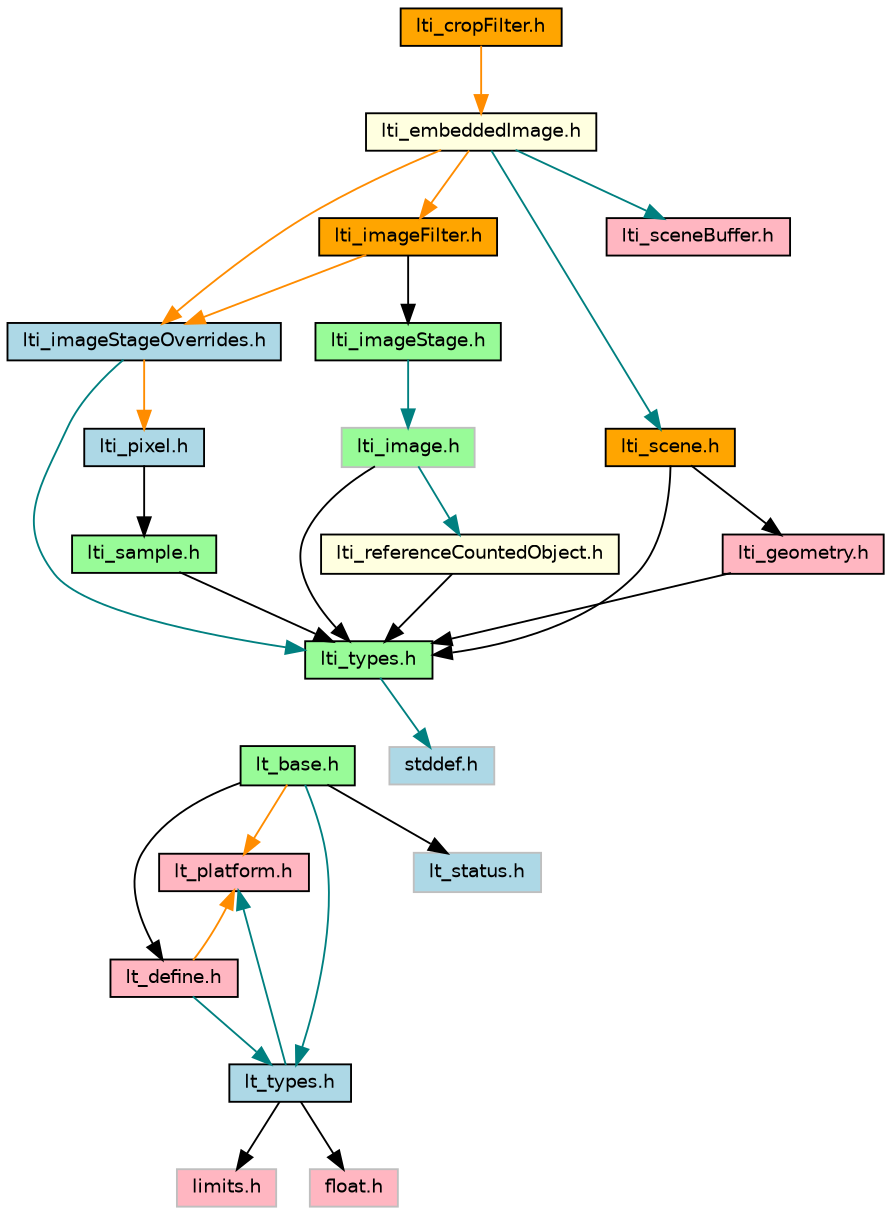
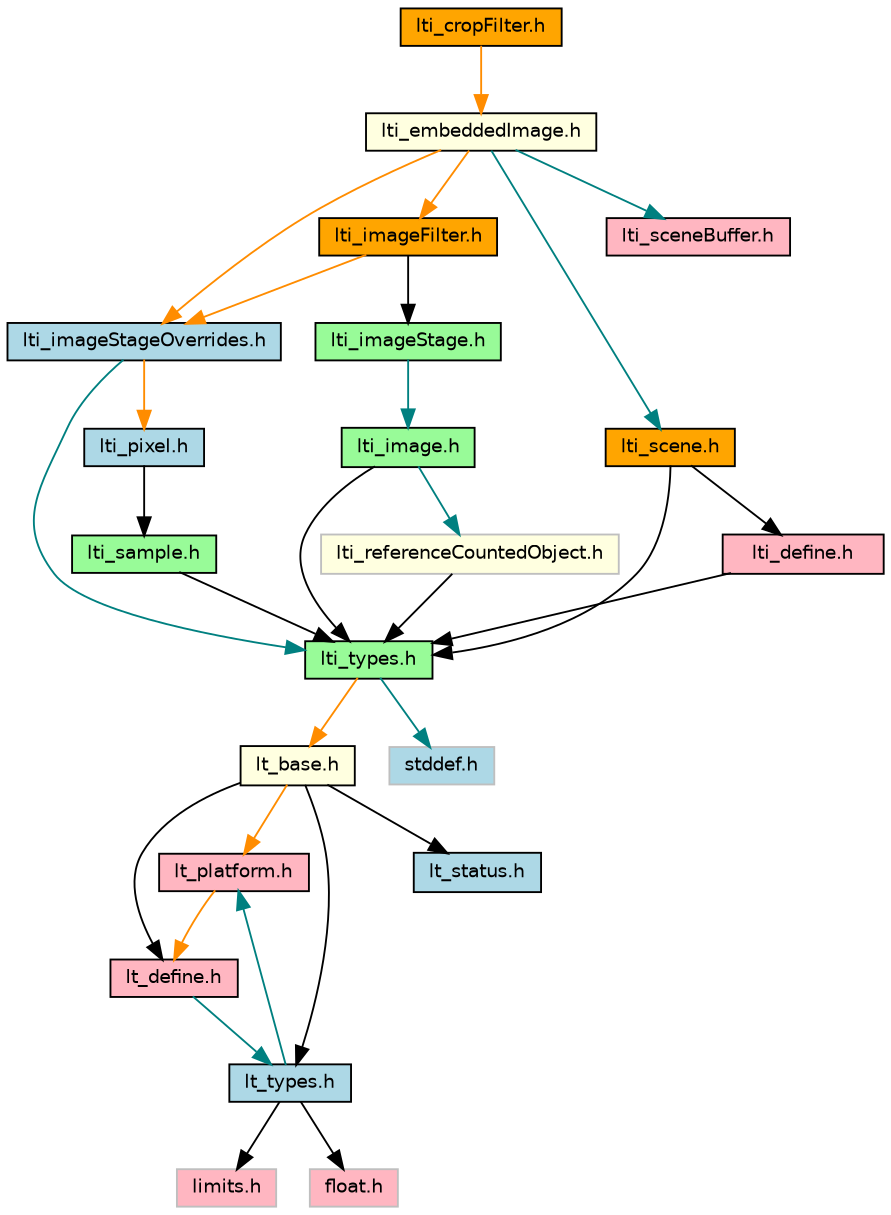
(408, 447) -> (408, 447)
(470, 554) -> (470, 554)
(803, 554) -> (803, 554)
none -> (339, 704)
(298, 766) -> (298, 766)
(477, 872) -> (477, 872)
(328, 916) -> (328, 916)
(211, 935) -> (197, 916)
